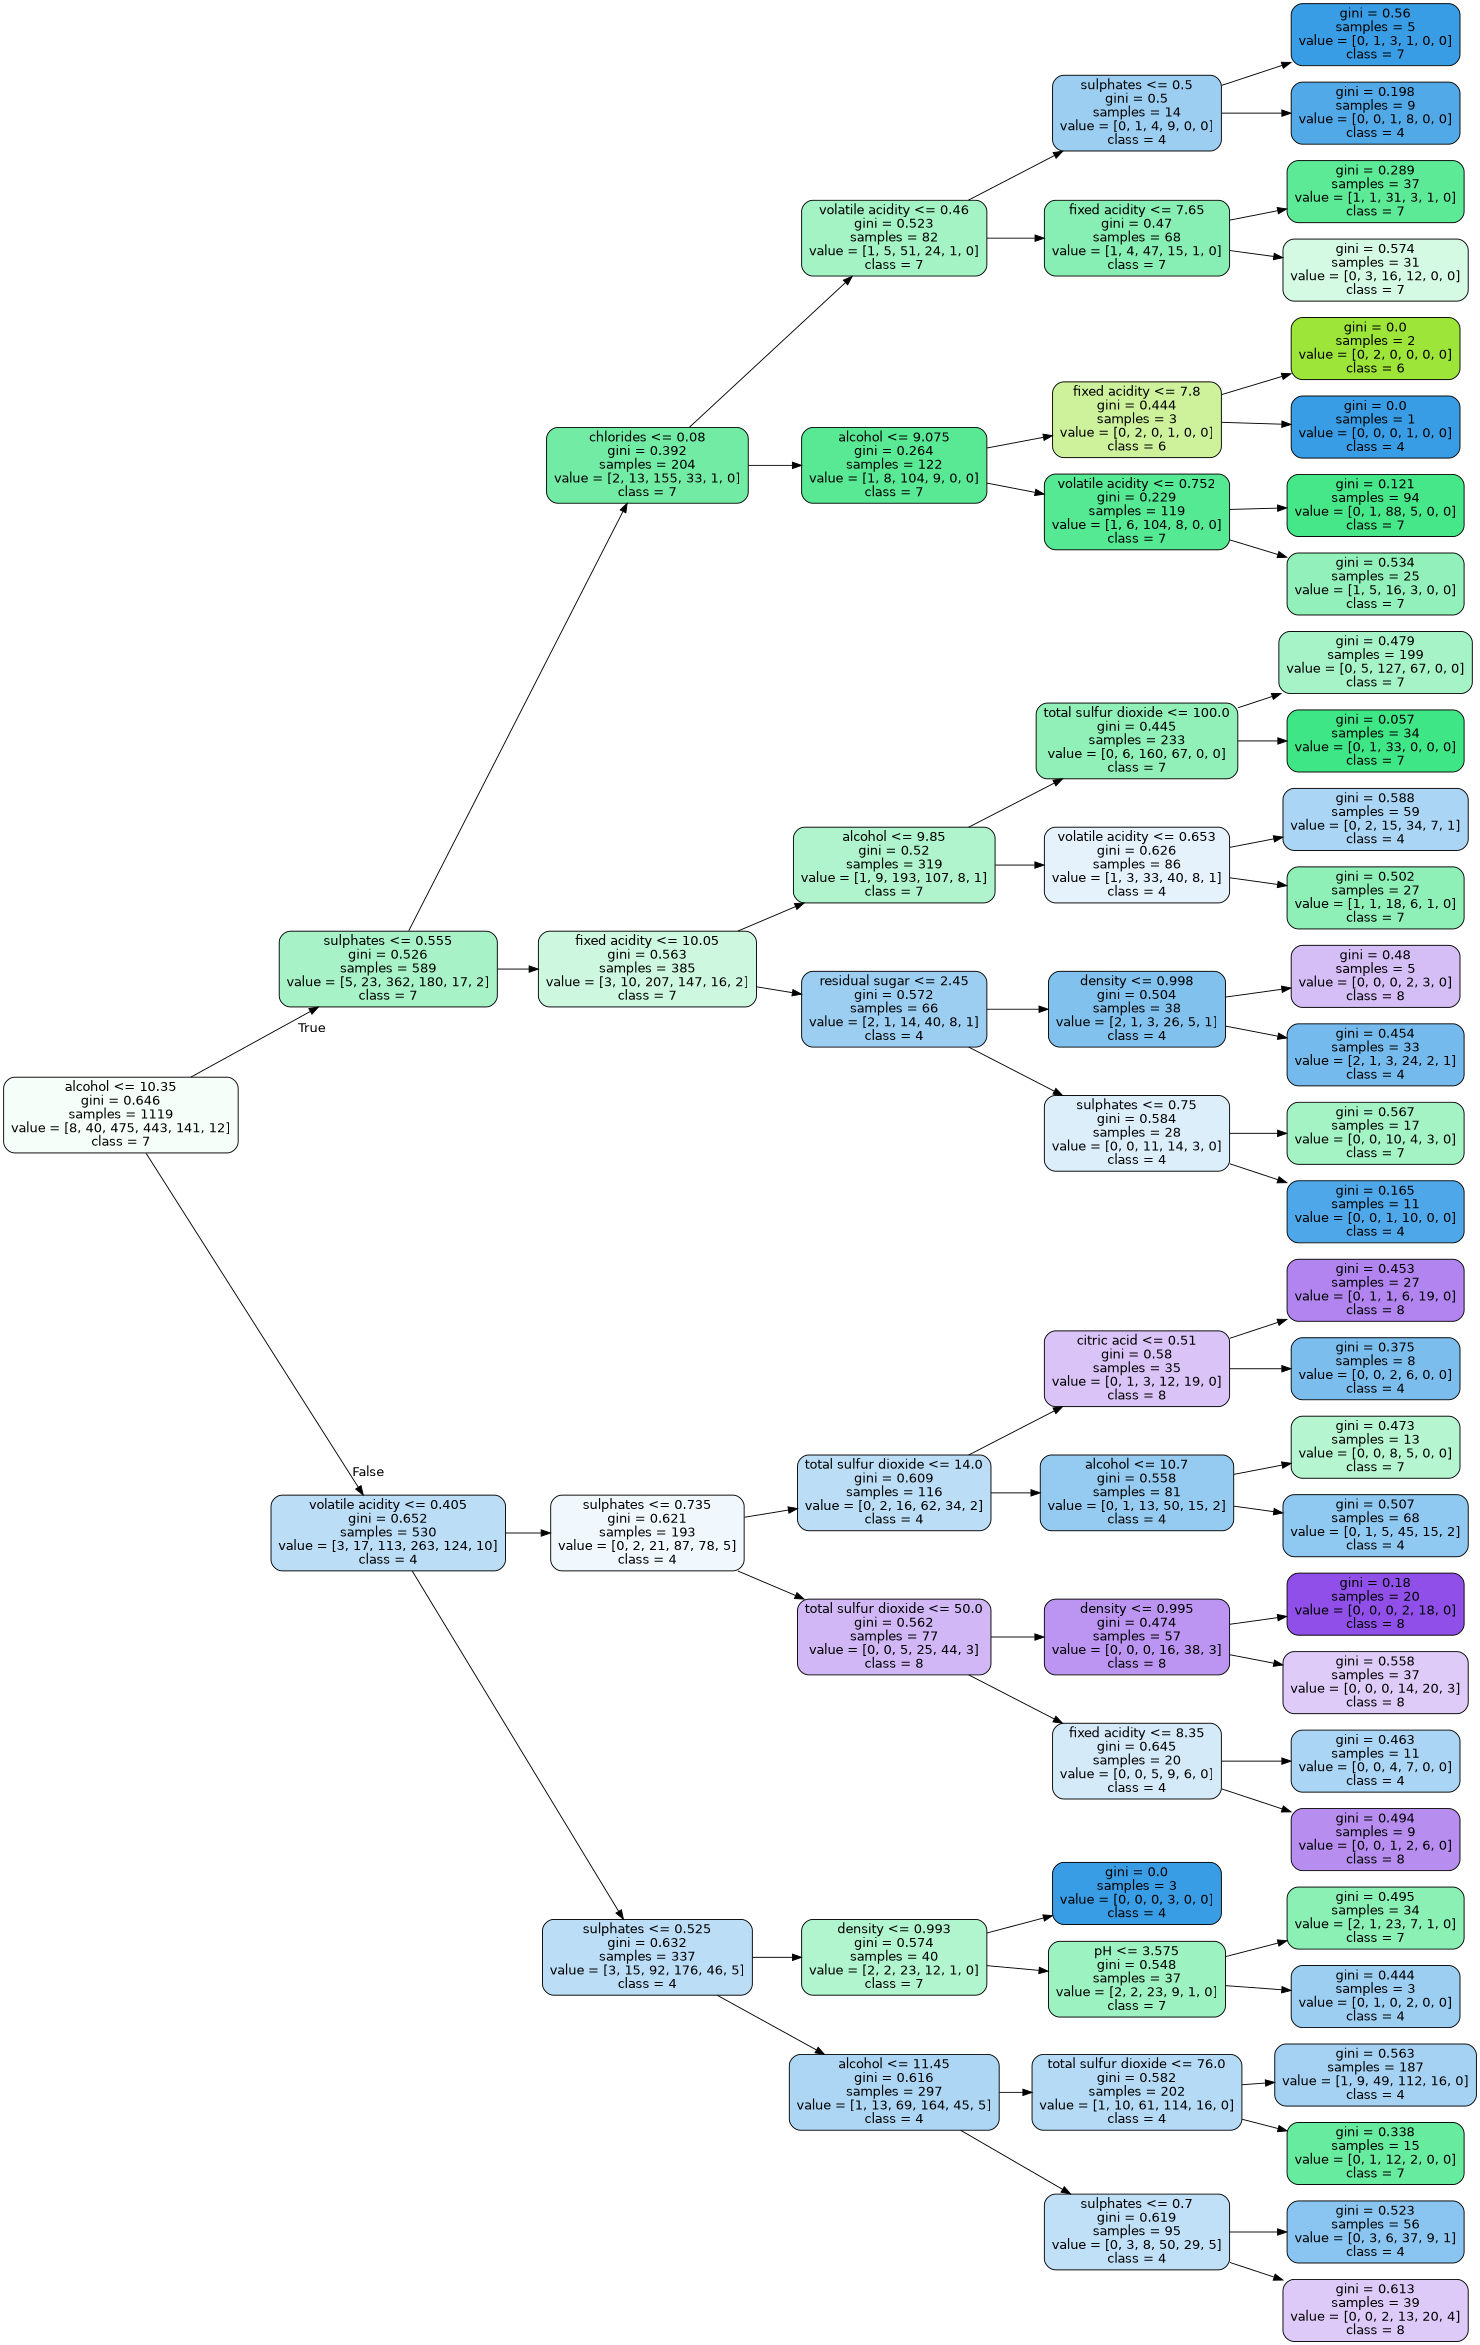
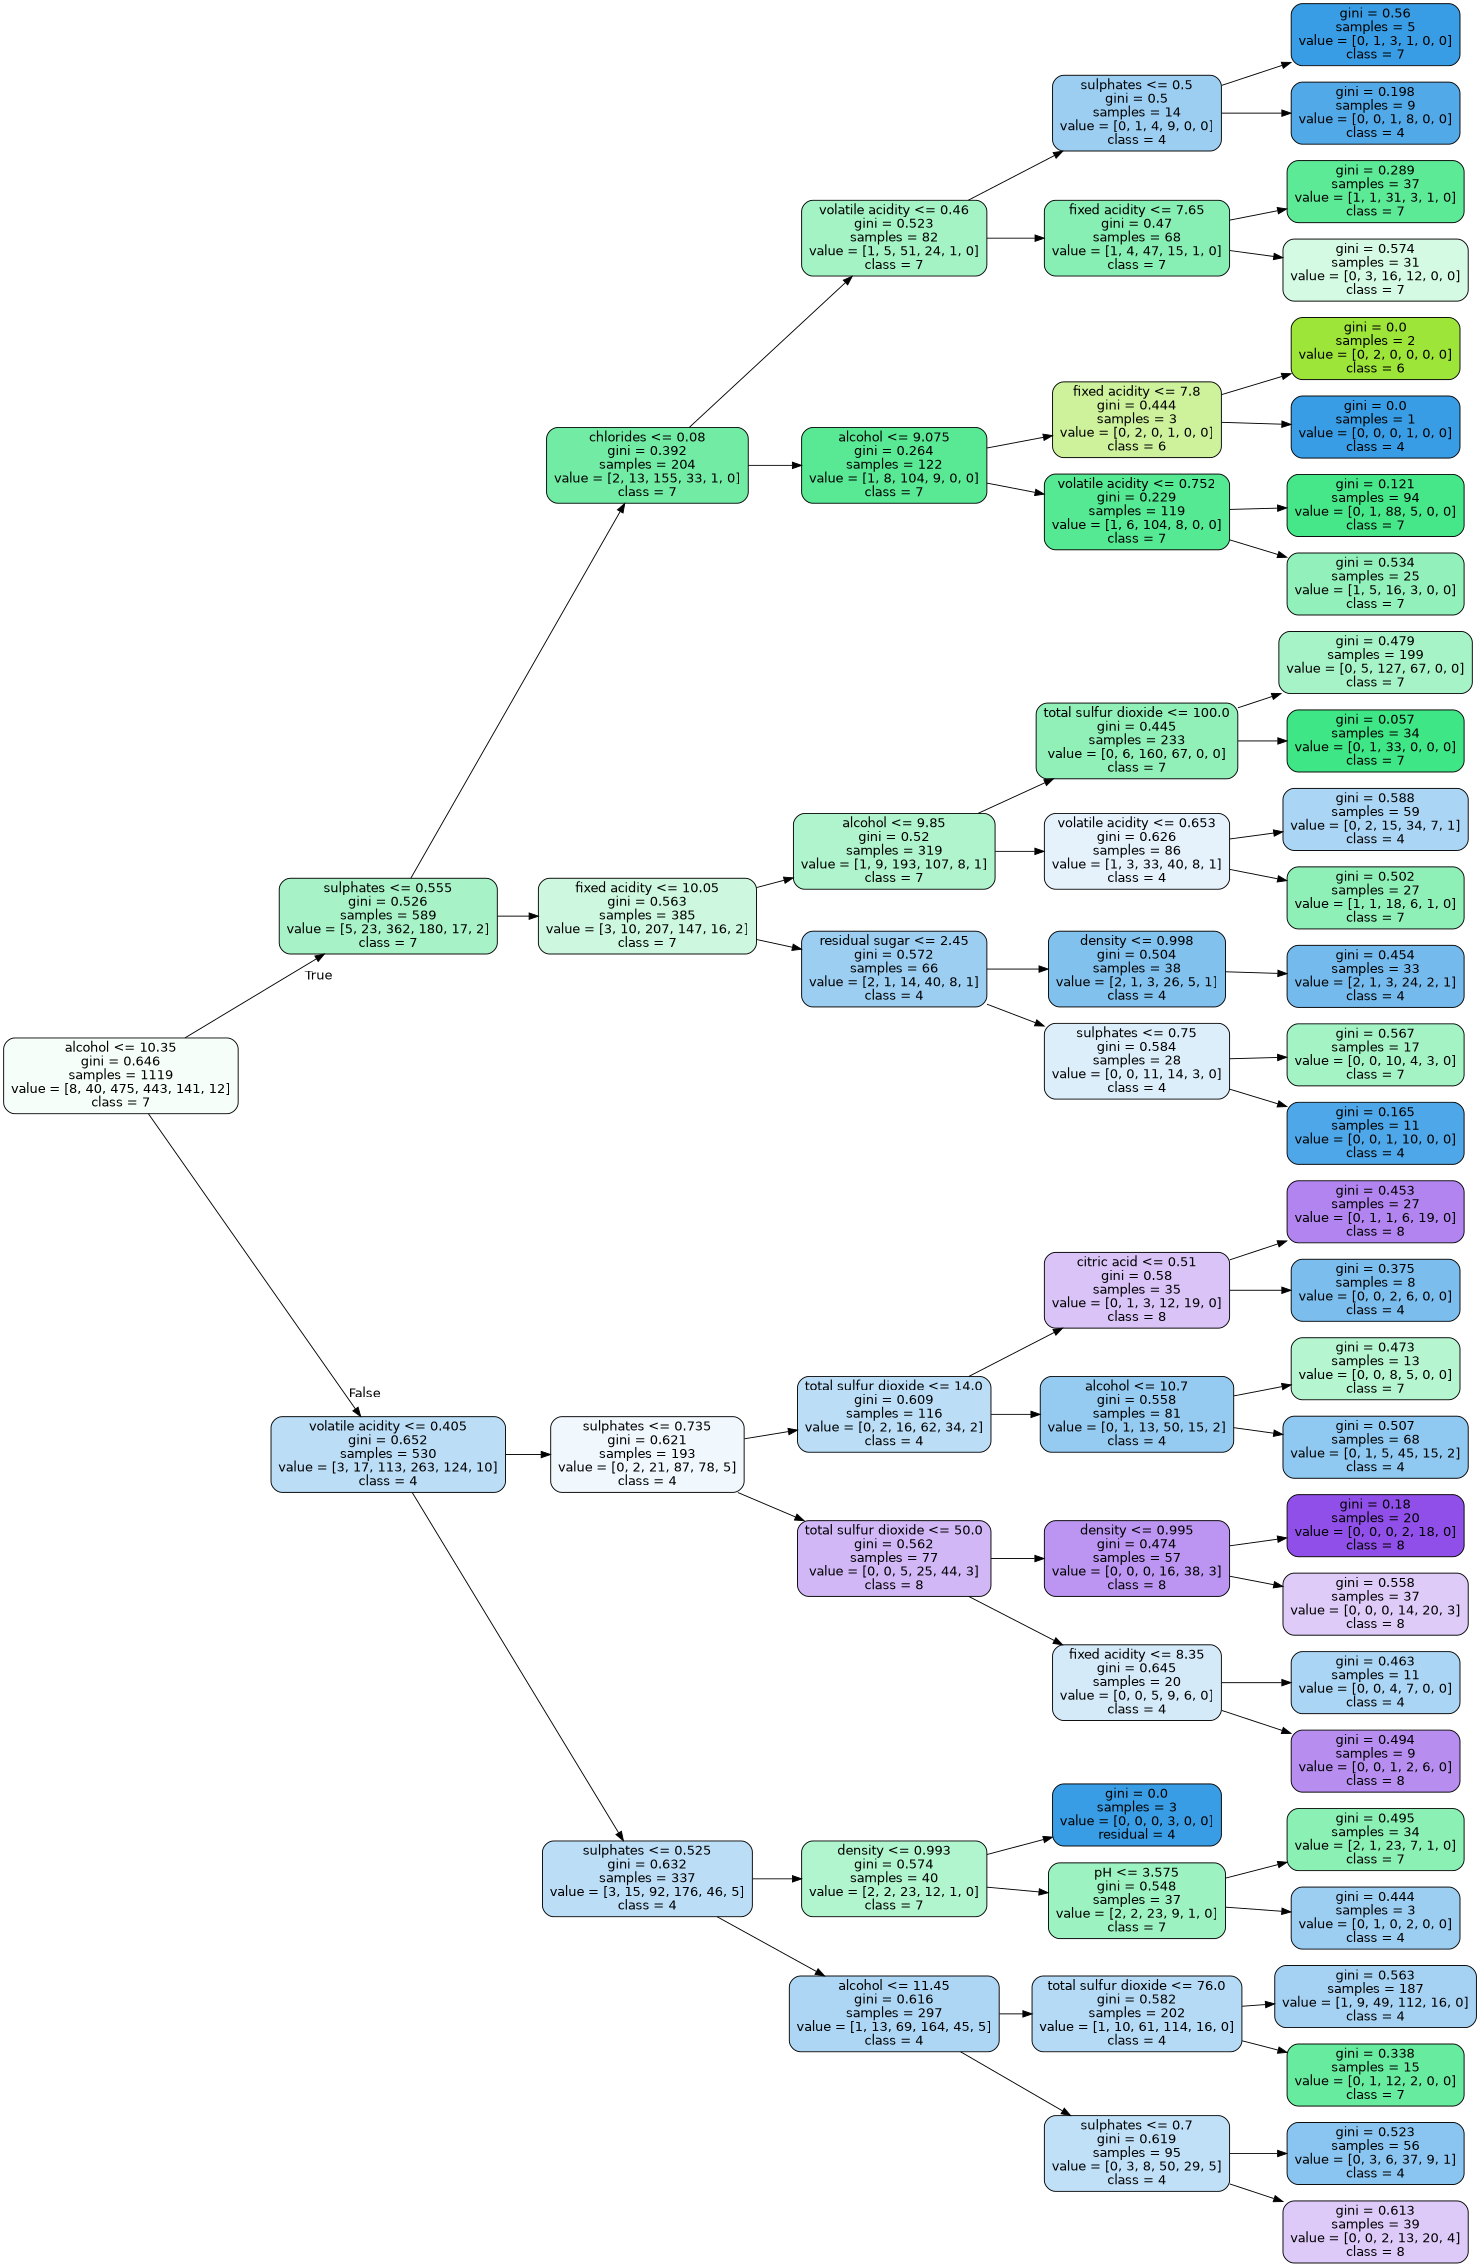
(1376, 976) -> none
(1137, 1893) -> (1137, 1815)
